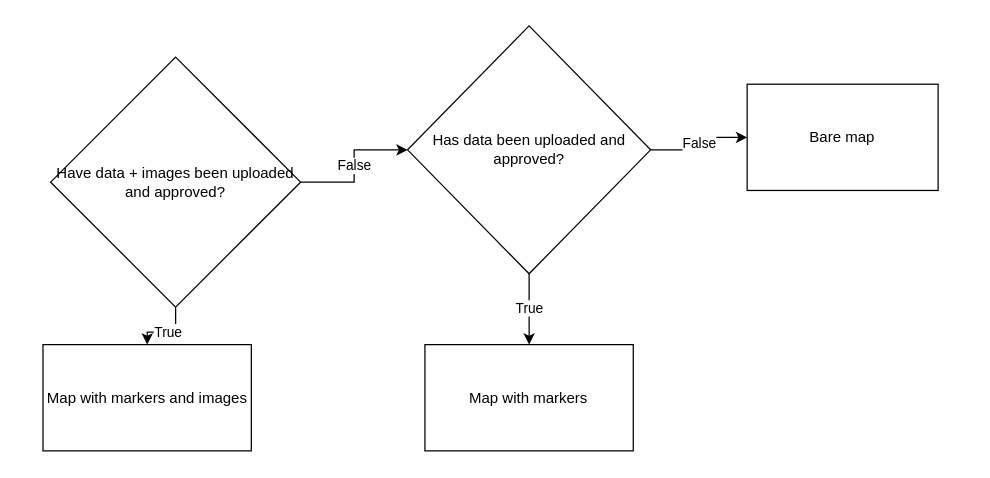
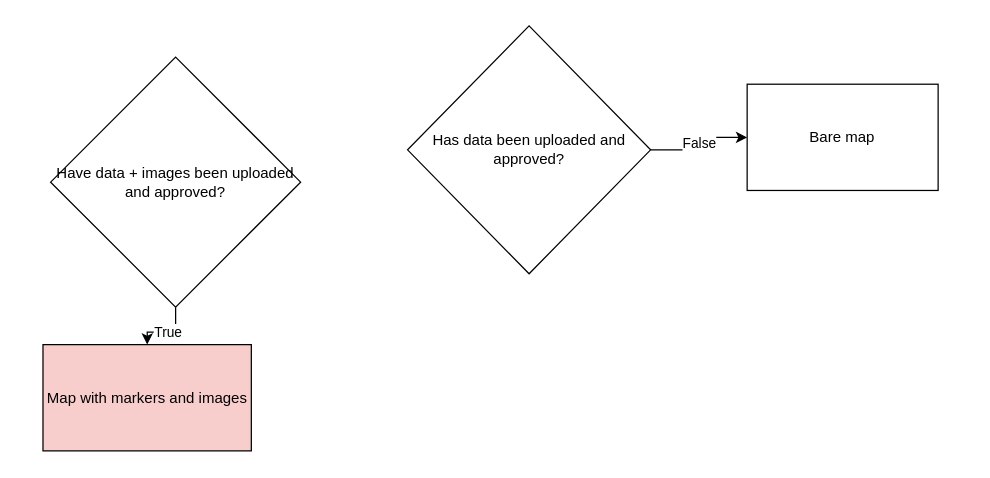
(354, 170) -> none
(529, 305) -> none
(147, 398) -> (147, 398)
(529, 398) -> none
